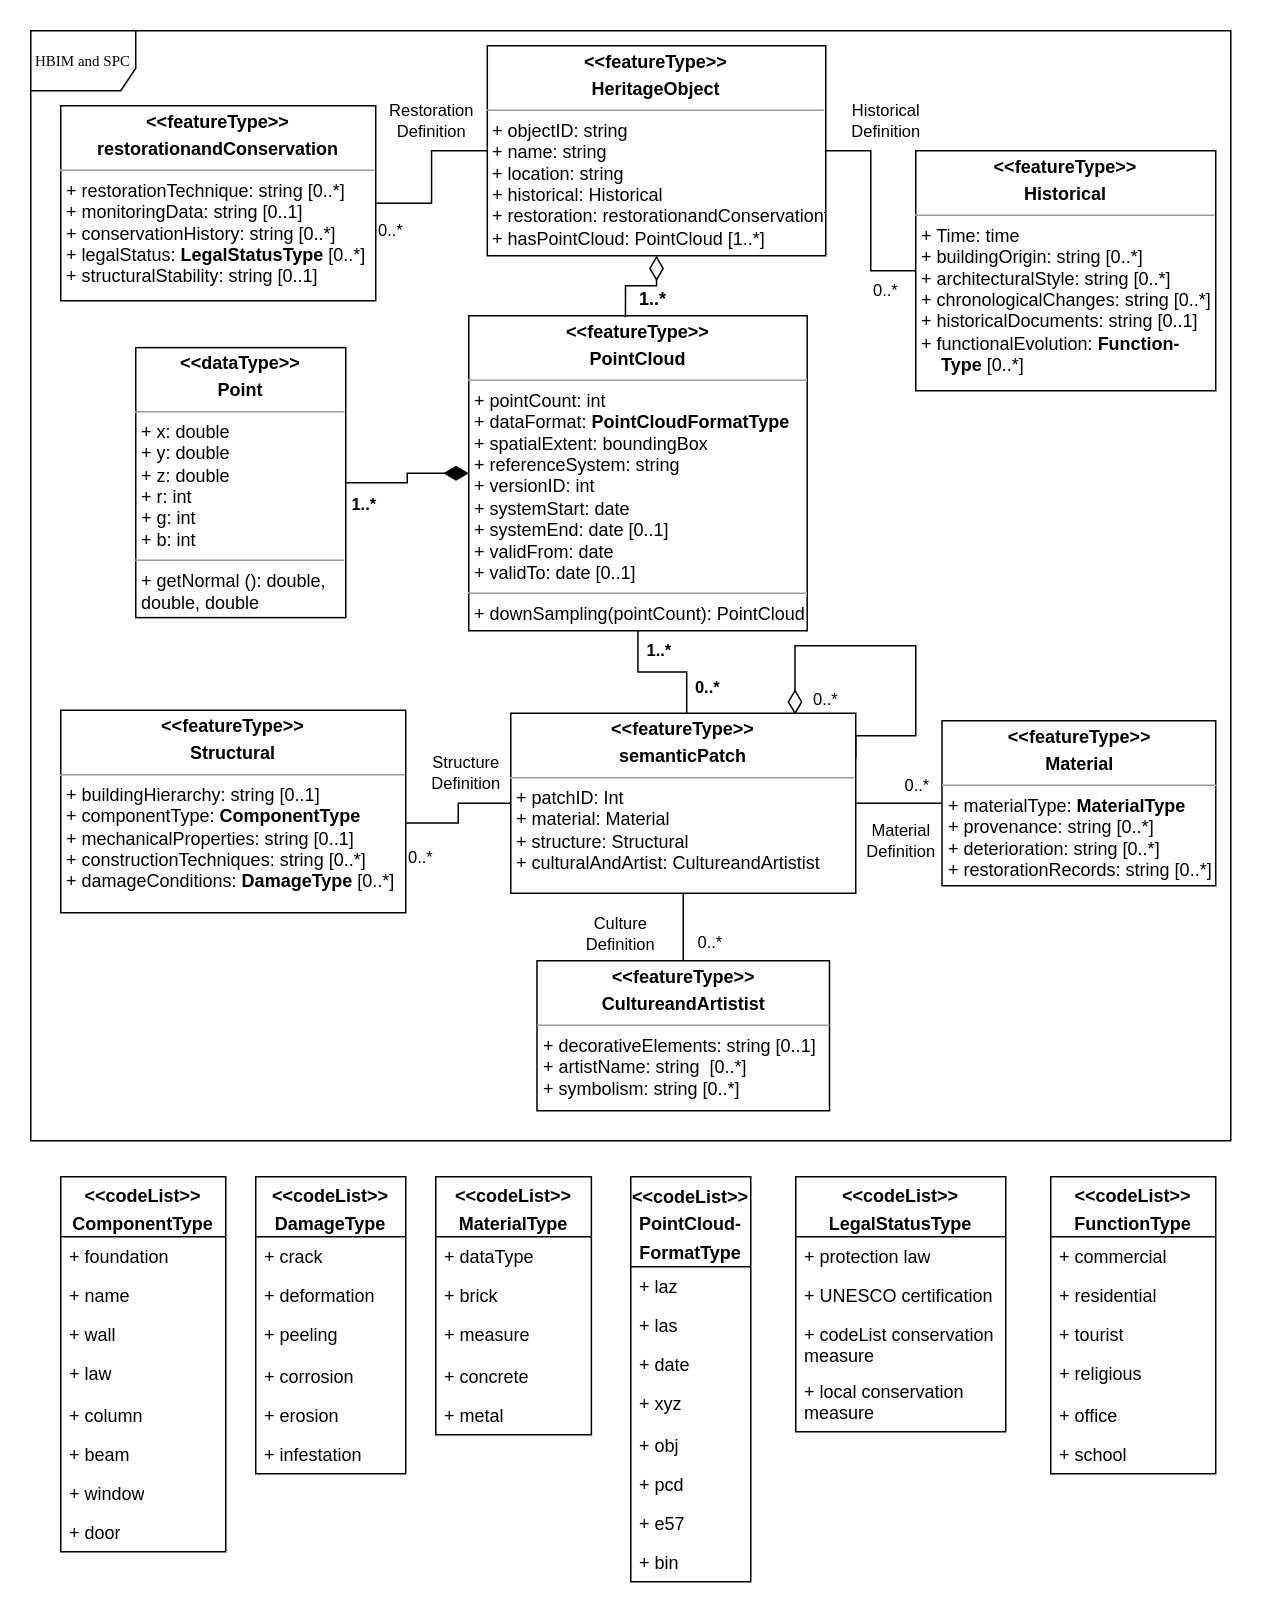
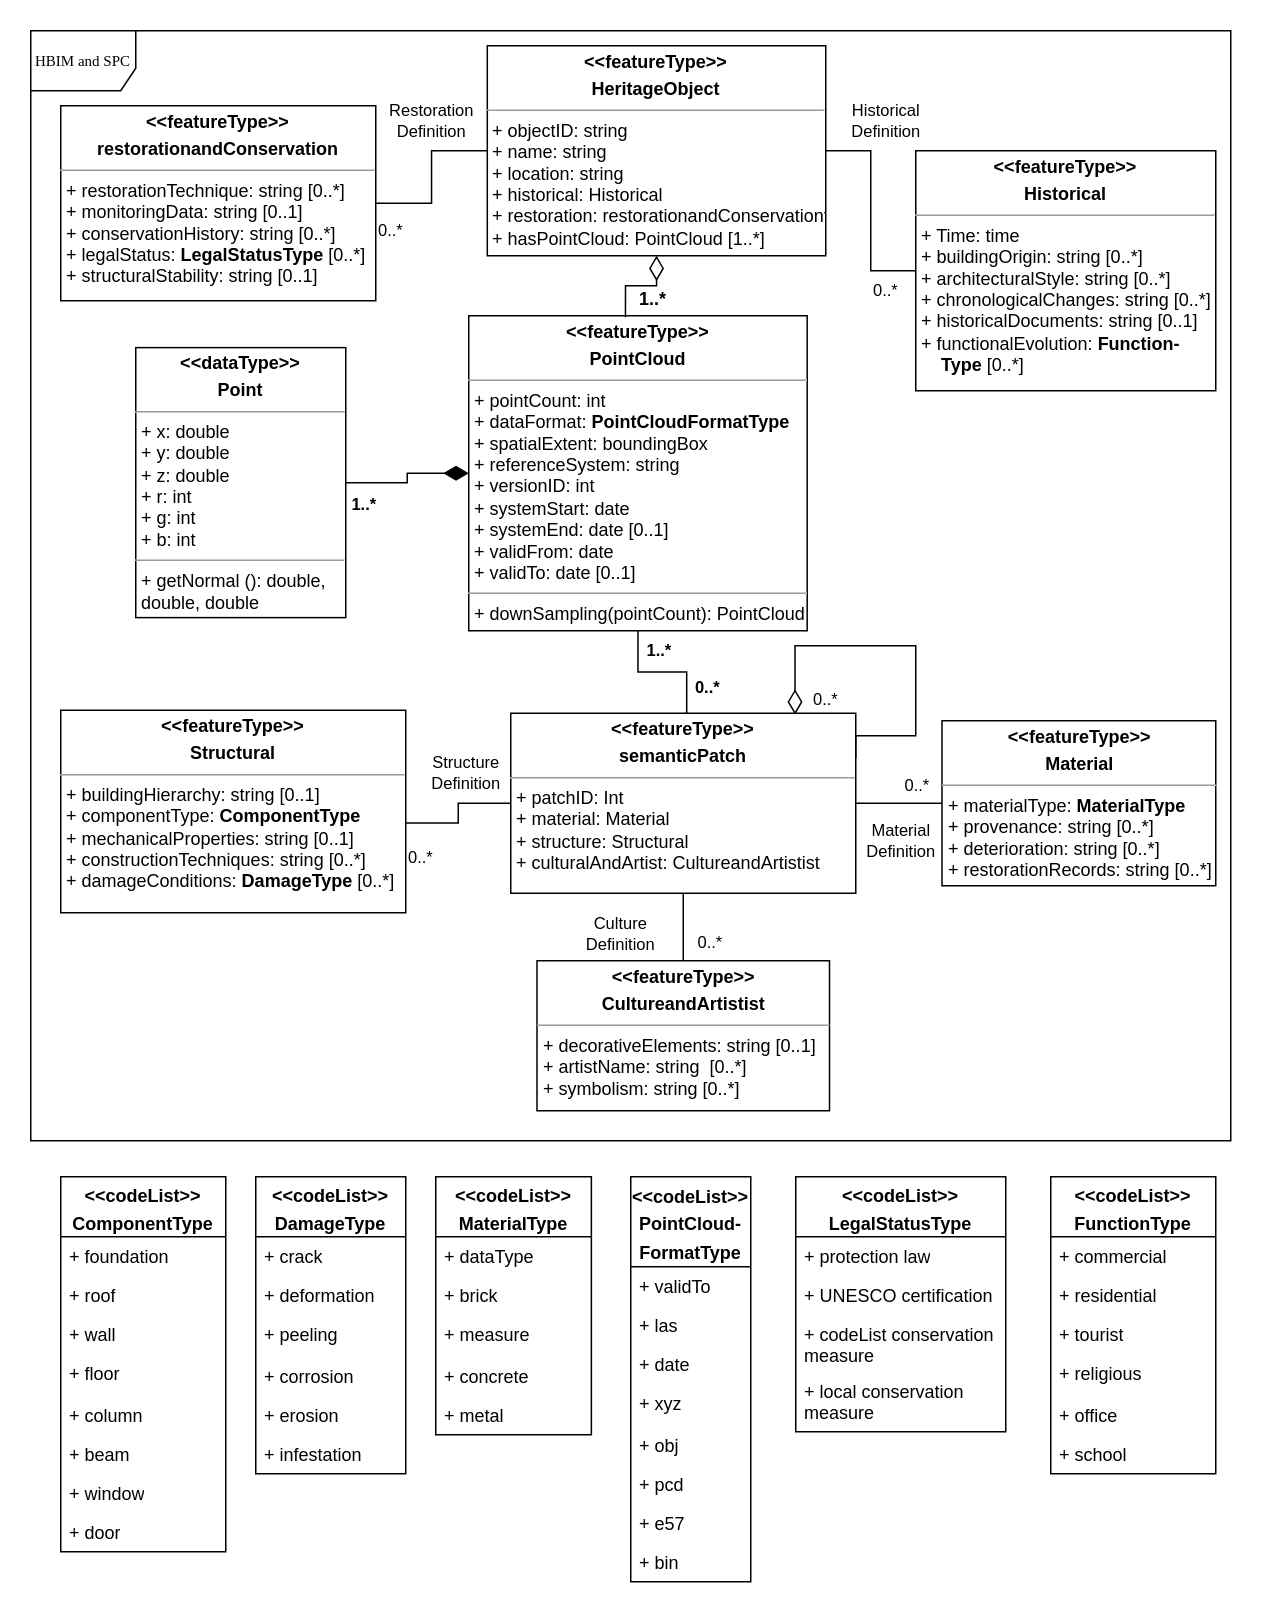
(660, 1288) -> (678, 1288)
(98, 1297) -> (98, 1297)
(90, 1375) -> (100, 1375)
